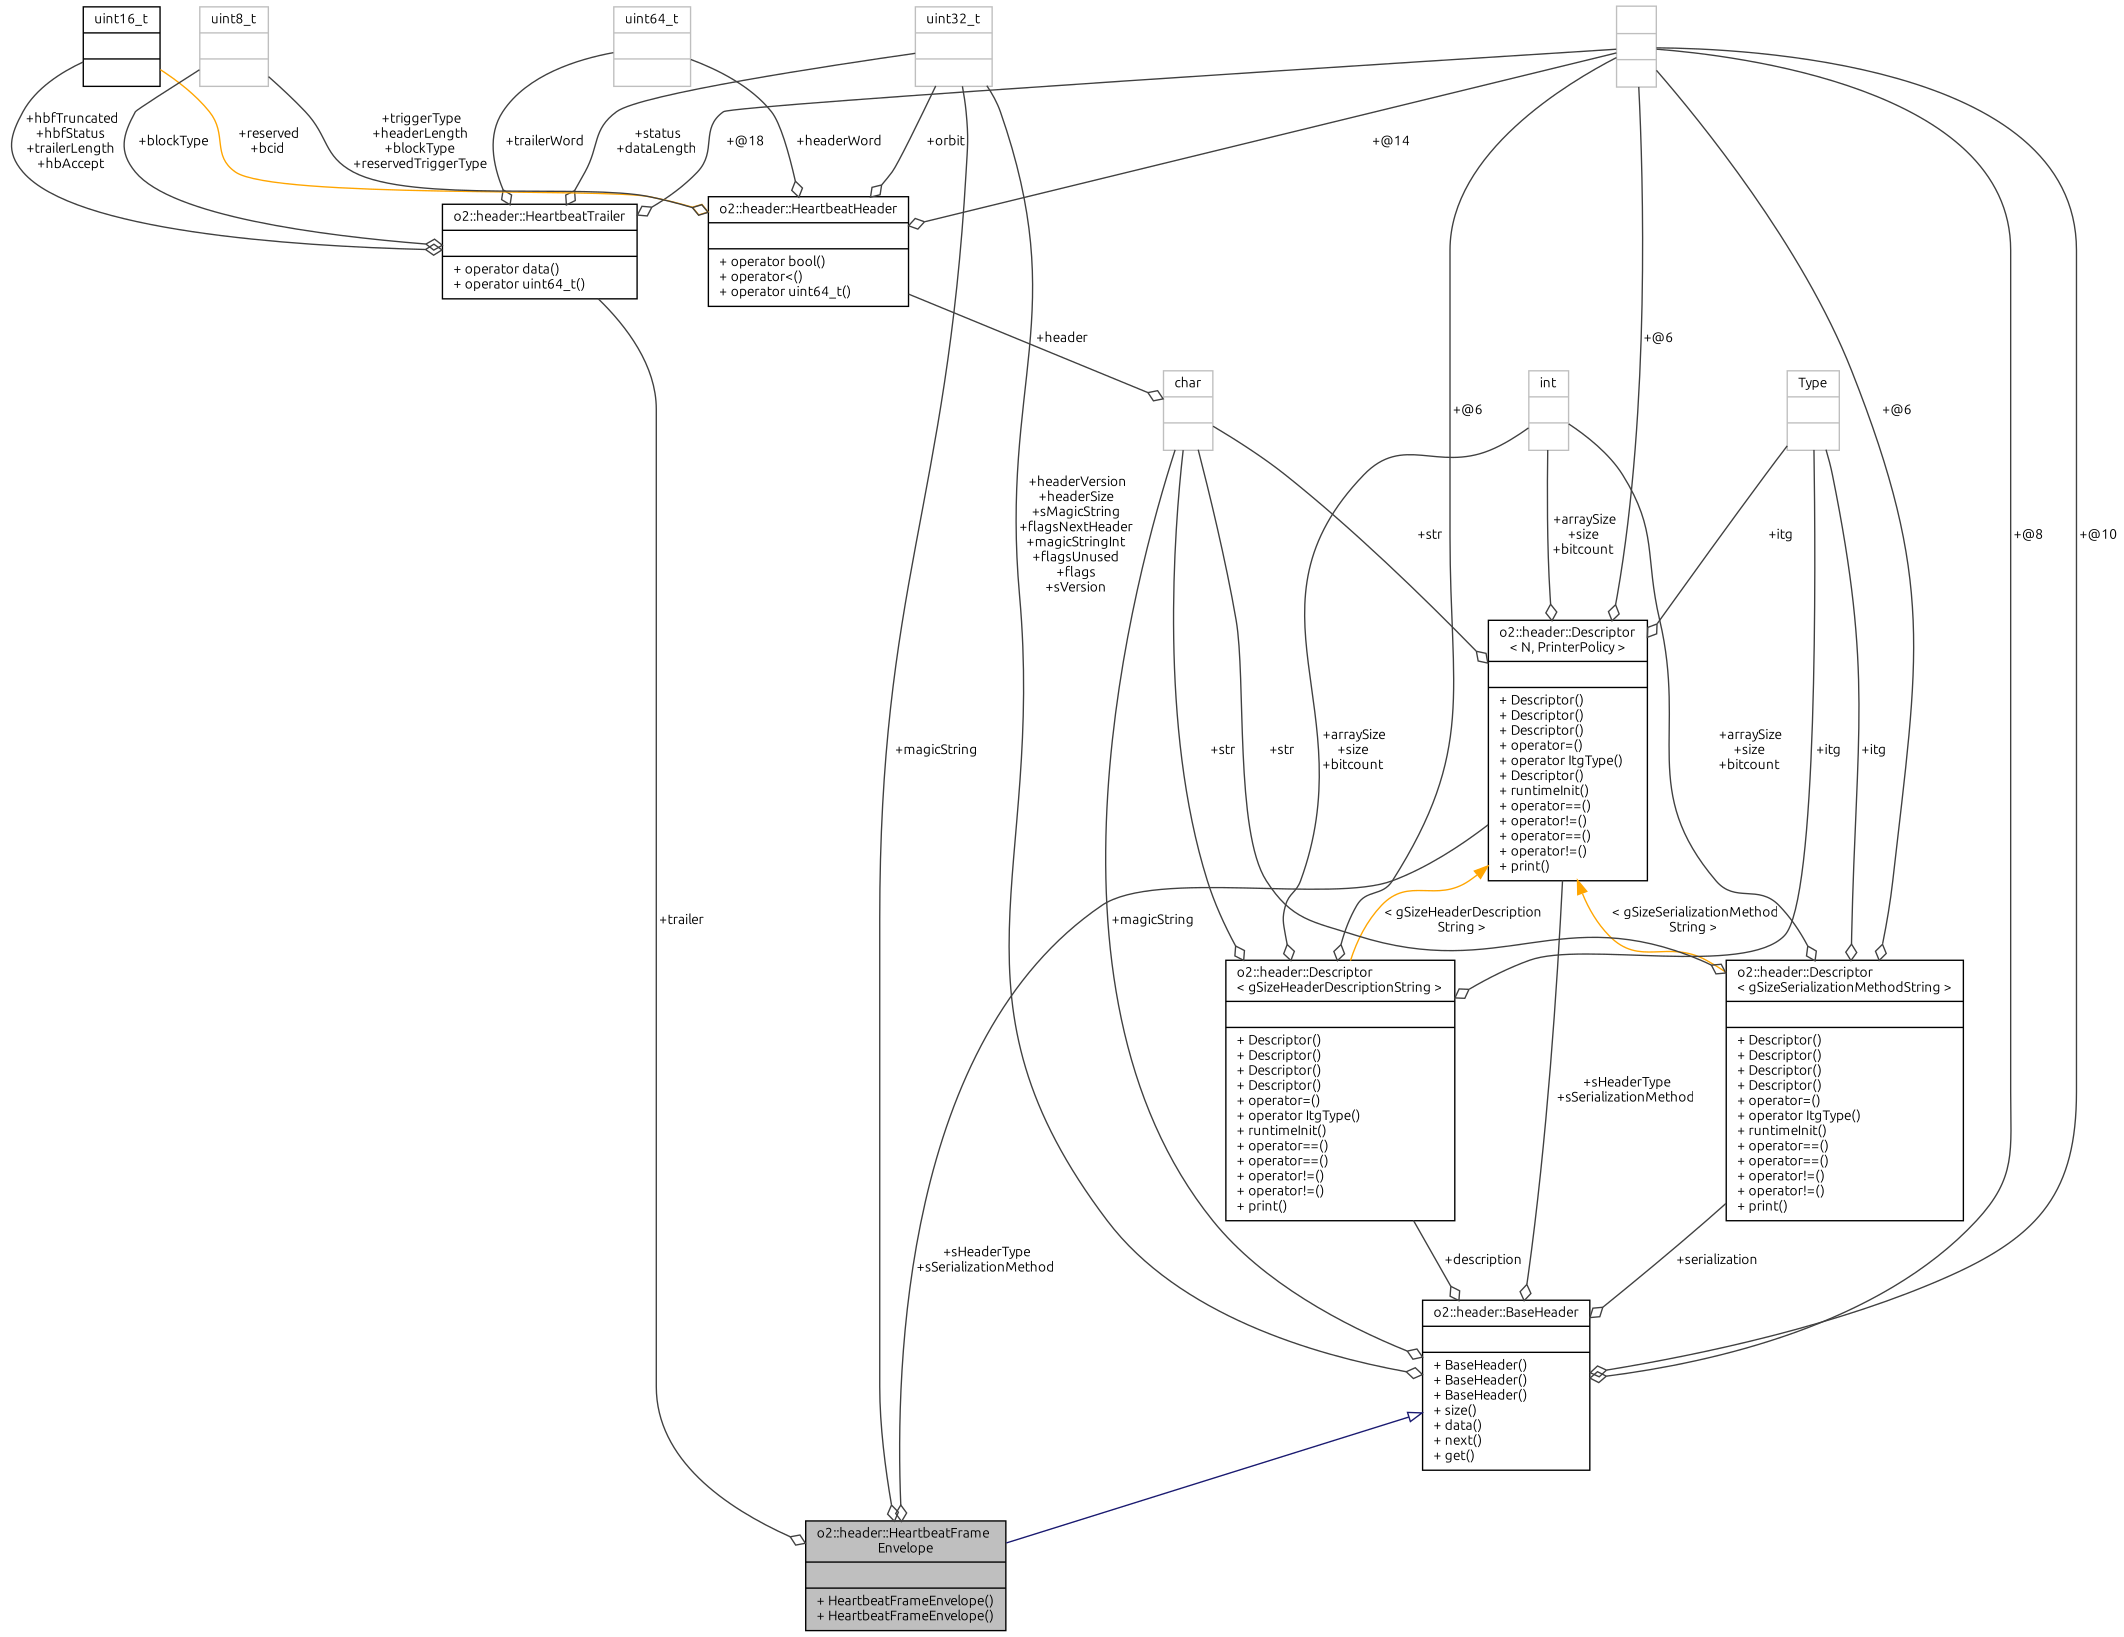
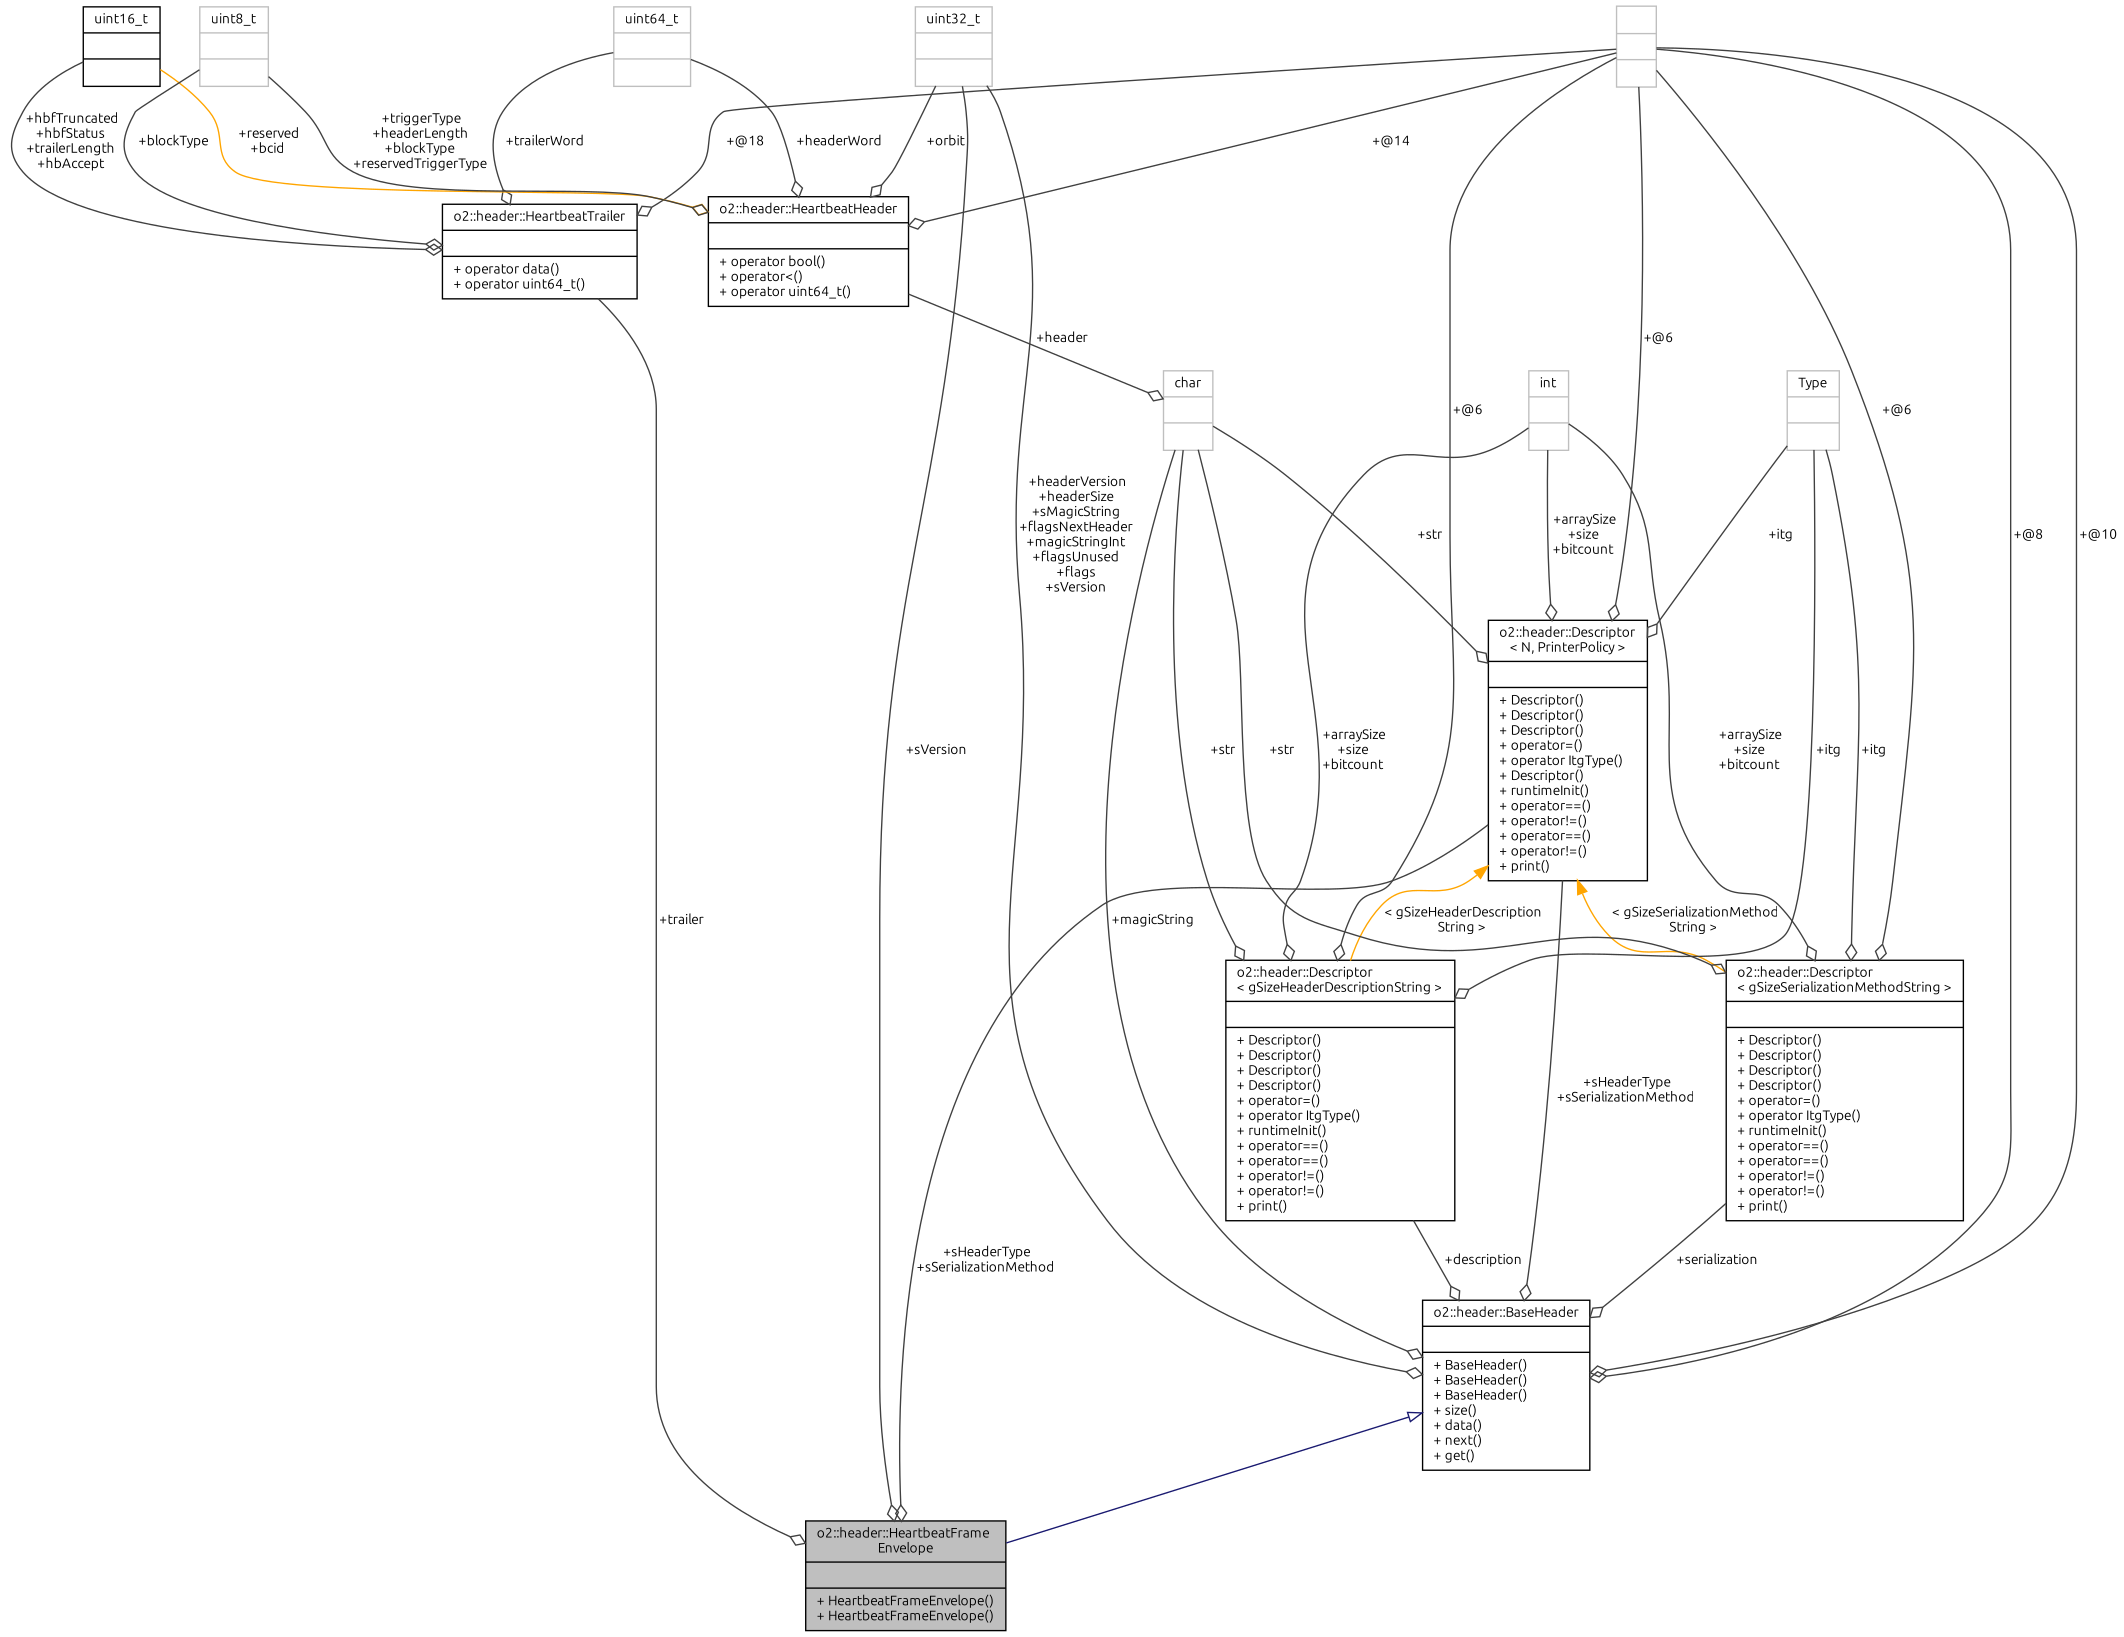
(720, 85) -> none
(935, 751) -> (935, 751)
